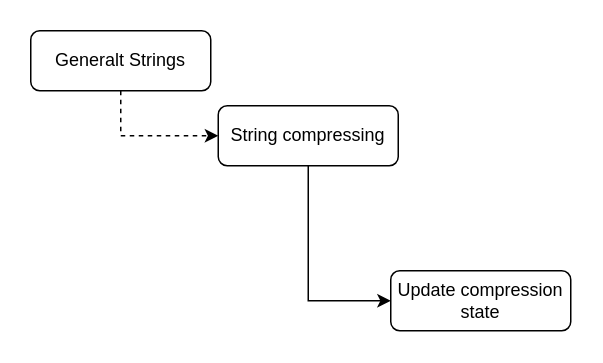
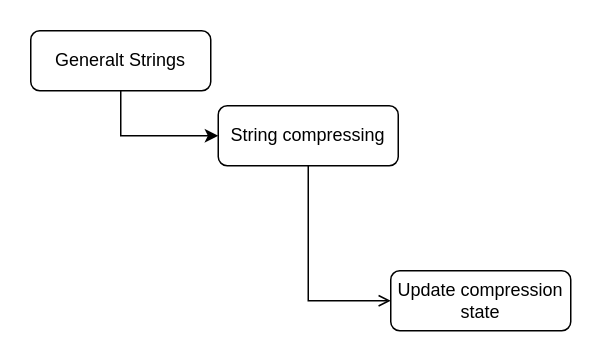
(143, 136) -> (143, 136)
(379, 301) -> (381, 301)
